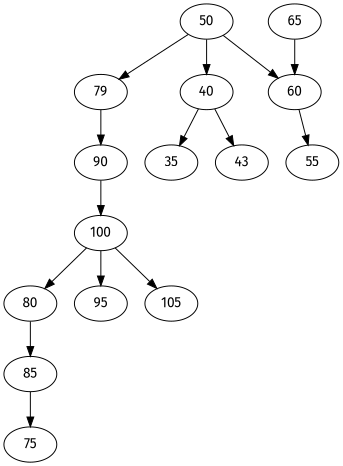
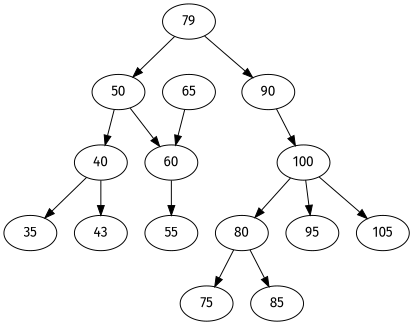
(158, 54) -> (157, 53)
(30, 404) -> (226, 264)
